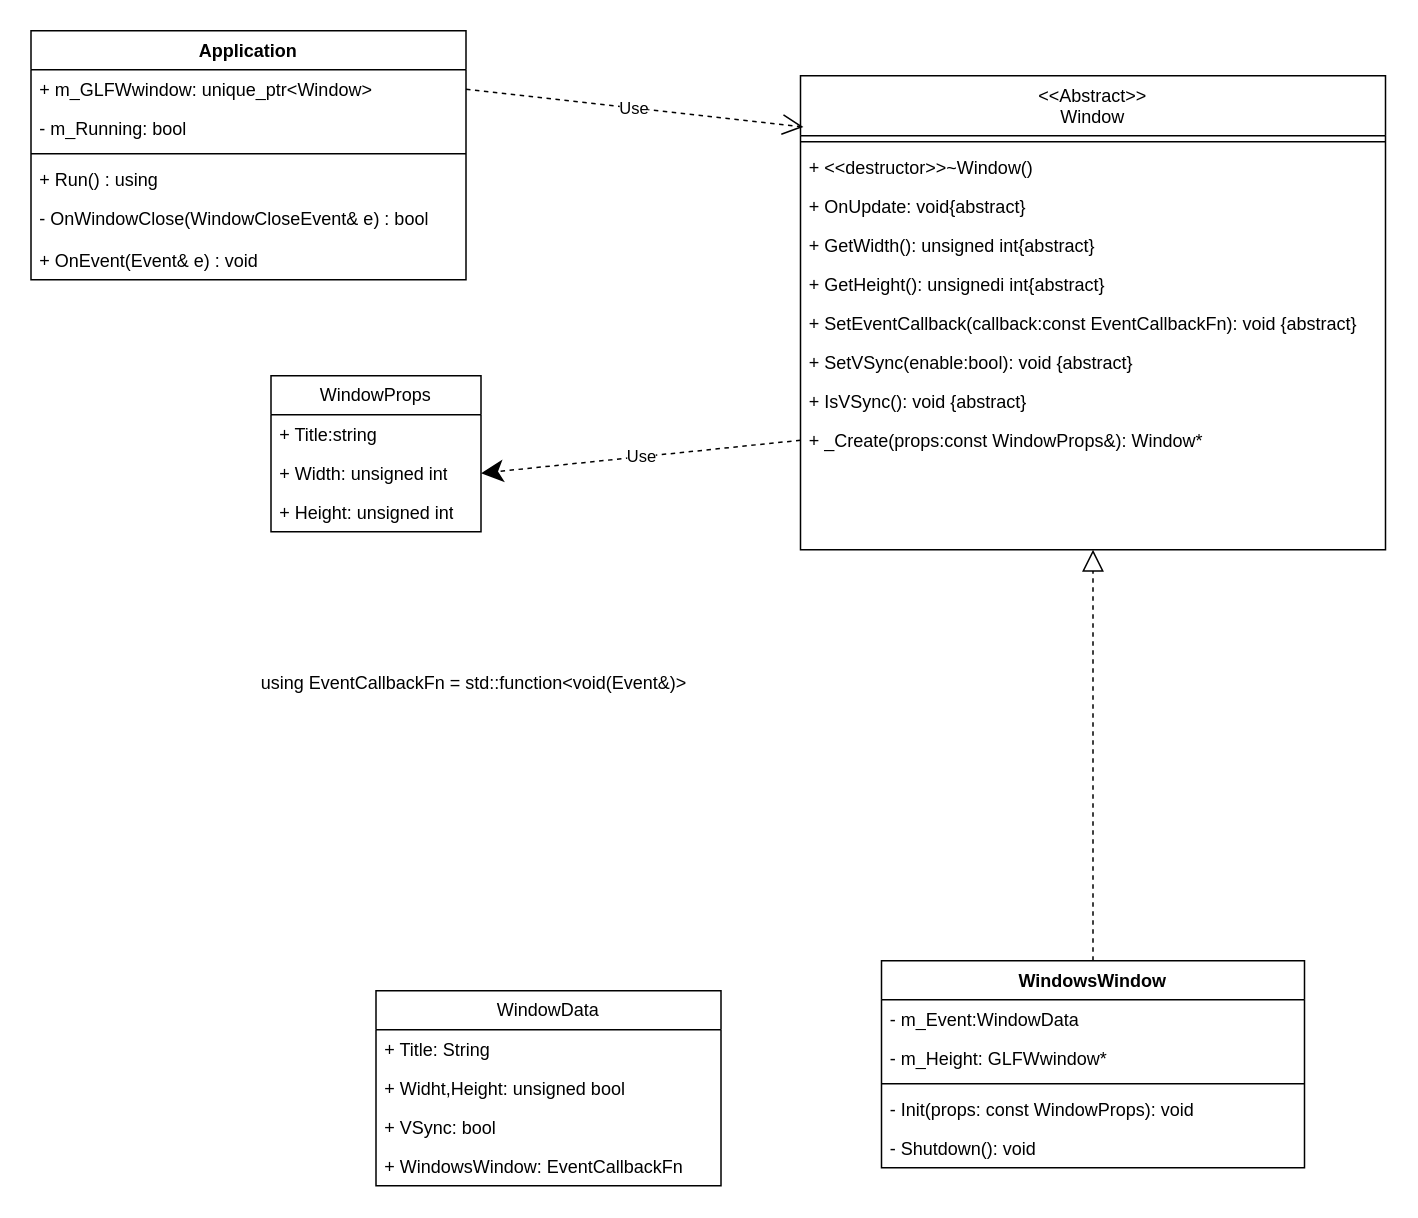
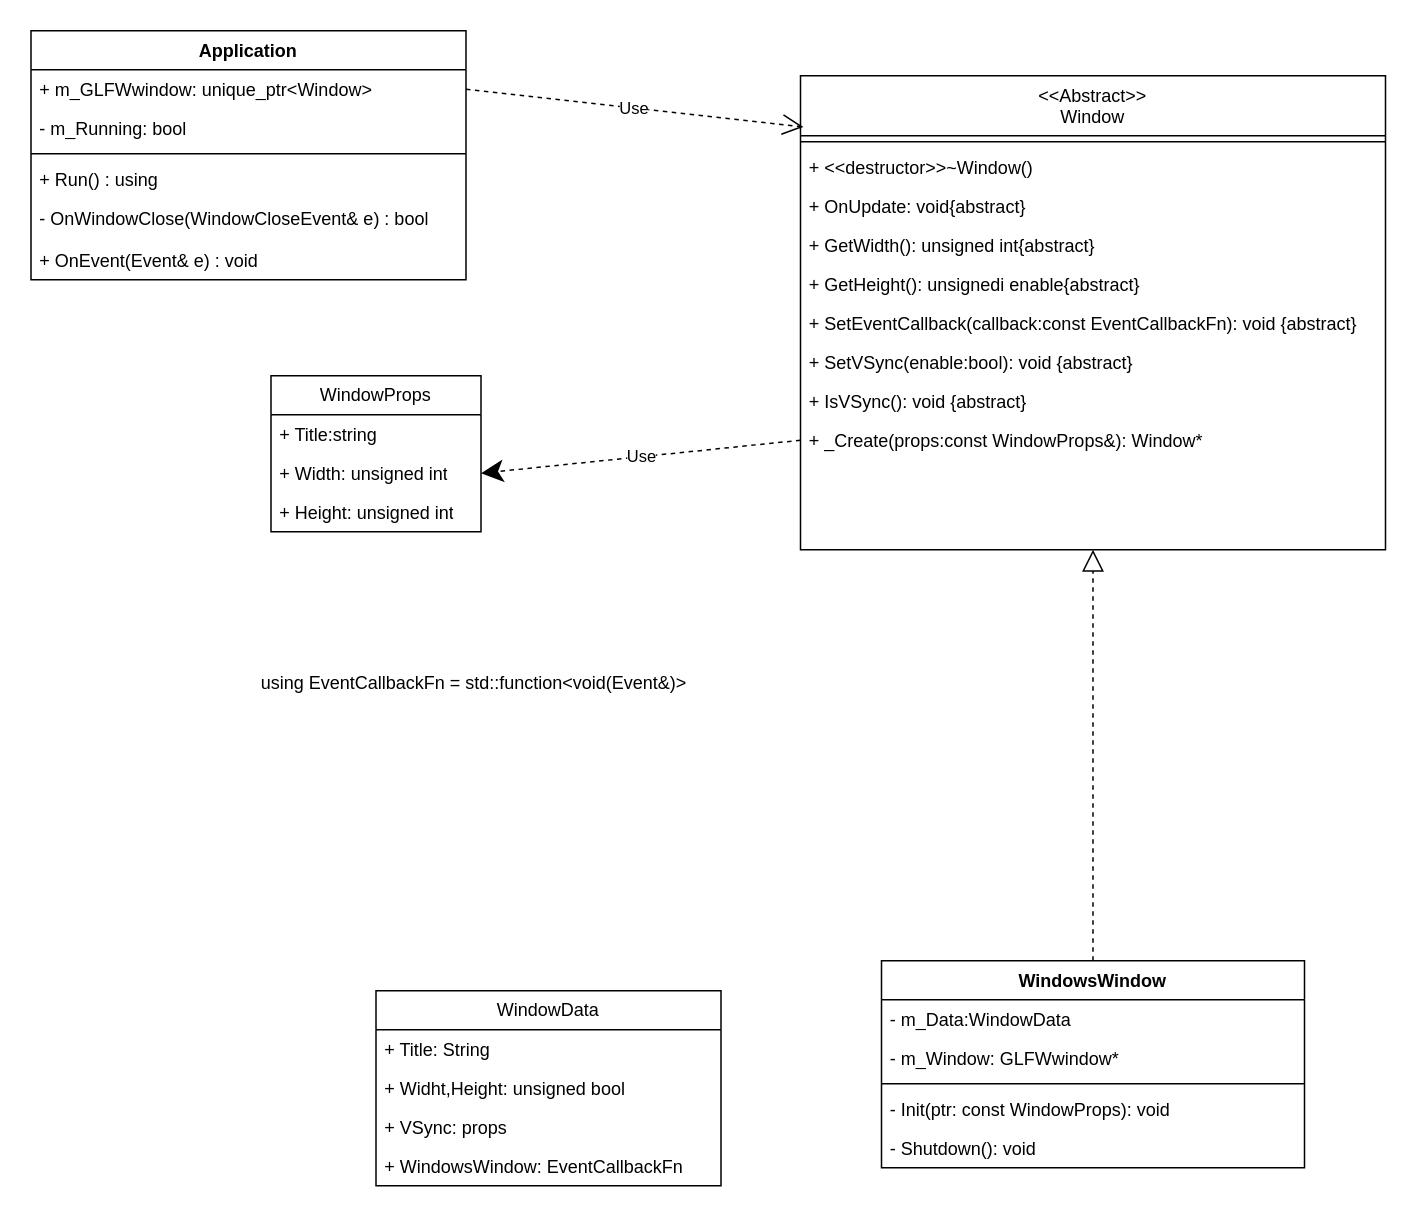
(981, 285) -> (996, 285)
(984, 1021) -> (979, 1021)
(994, 1060) -> (994, 1060)
(1061, 1111) -> (1051, 1111)
(441, 1129) -> (448, 1129)
